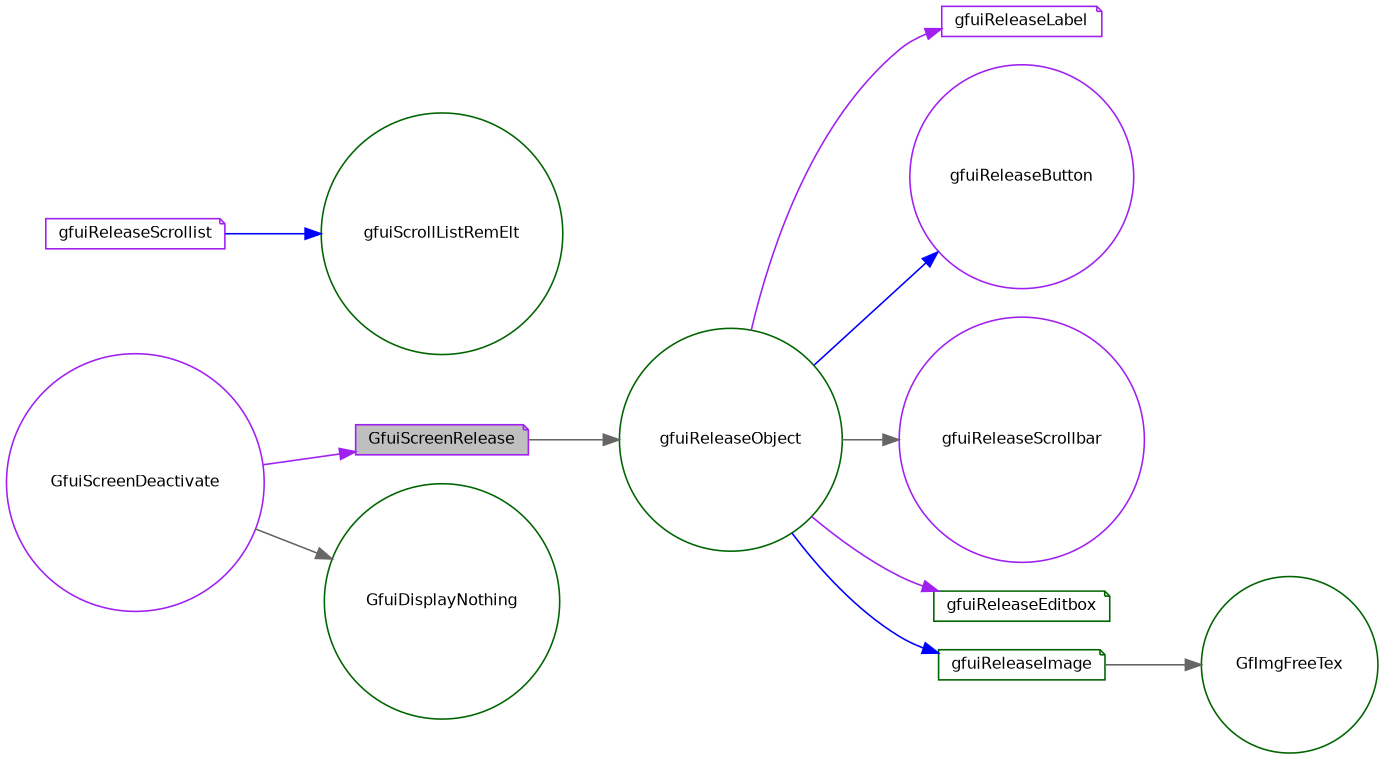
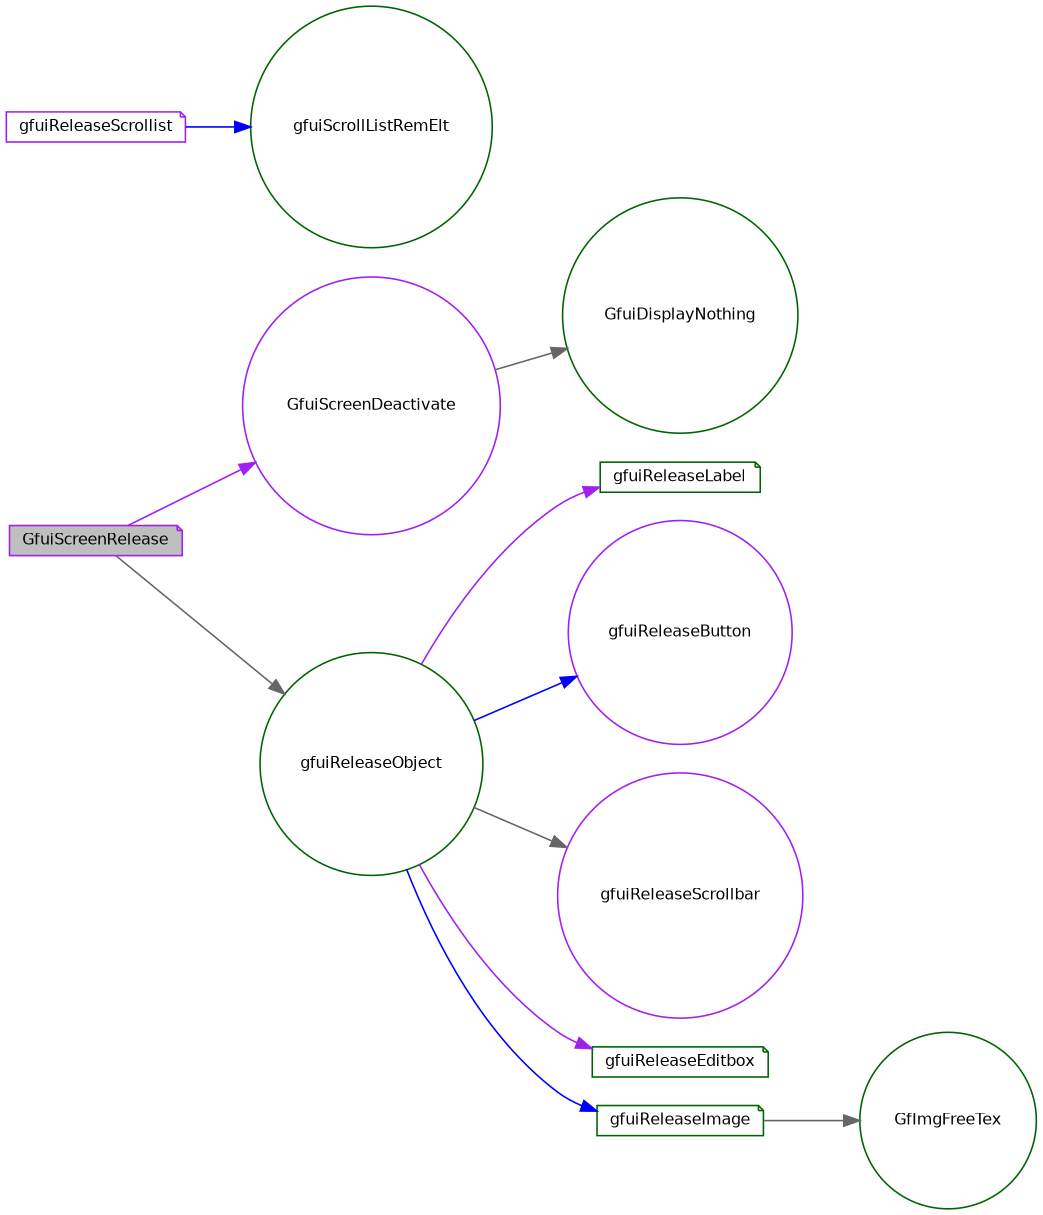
(1022, 21) -> (680, 477)
(302, 459) -> (185, 497)
